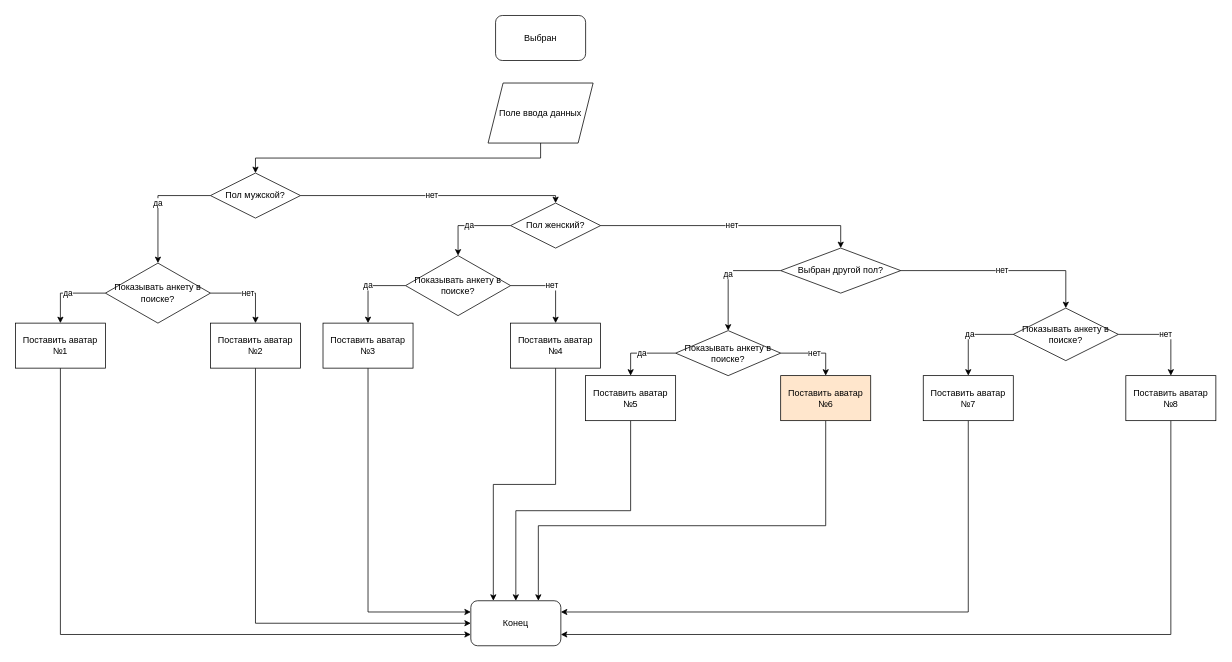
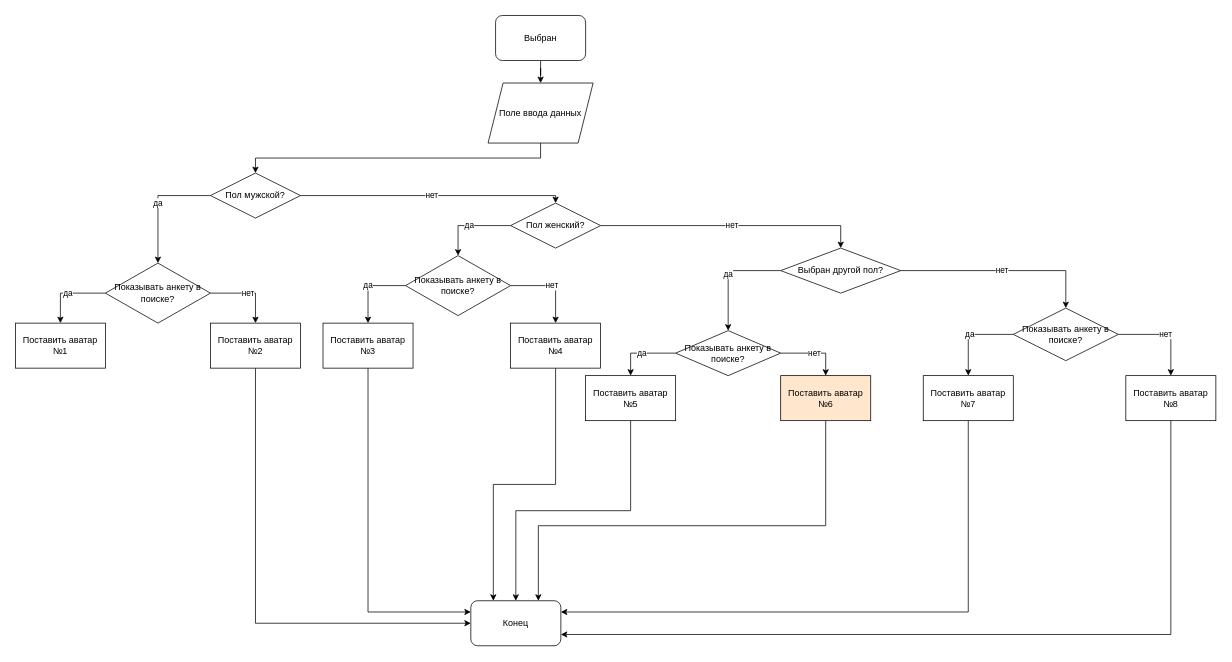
none -> (540, 74)
(129, 634) -> none
